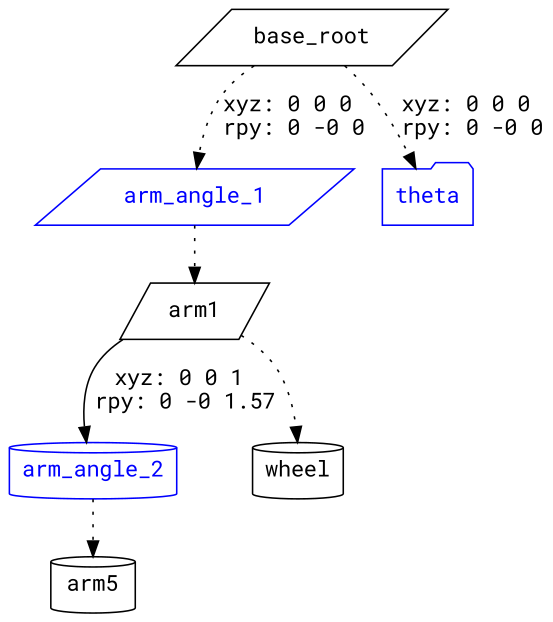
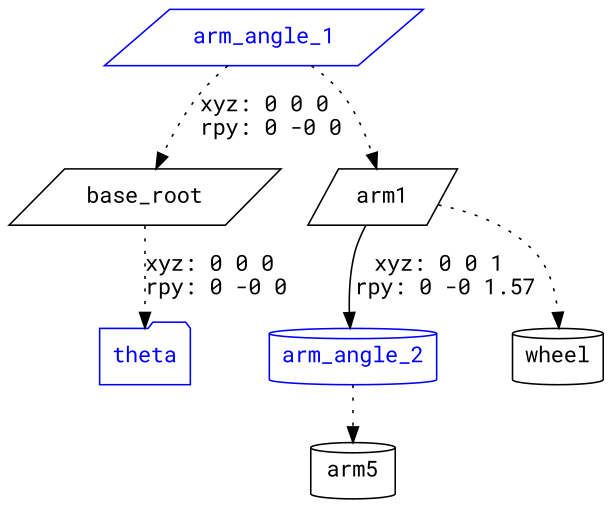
(217, 103) -> (190, 106)
